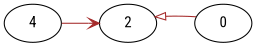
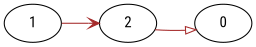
(181, 16) -> (170, 30)
(33, 23) -> (33, 23)
